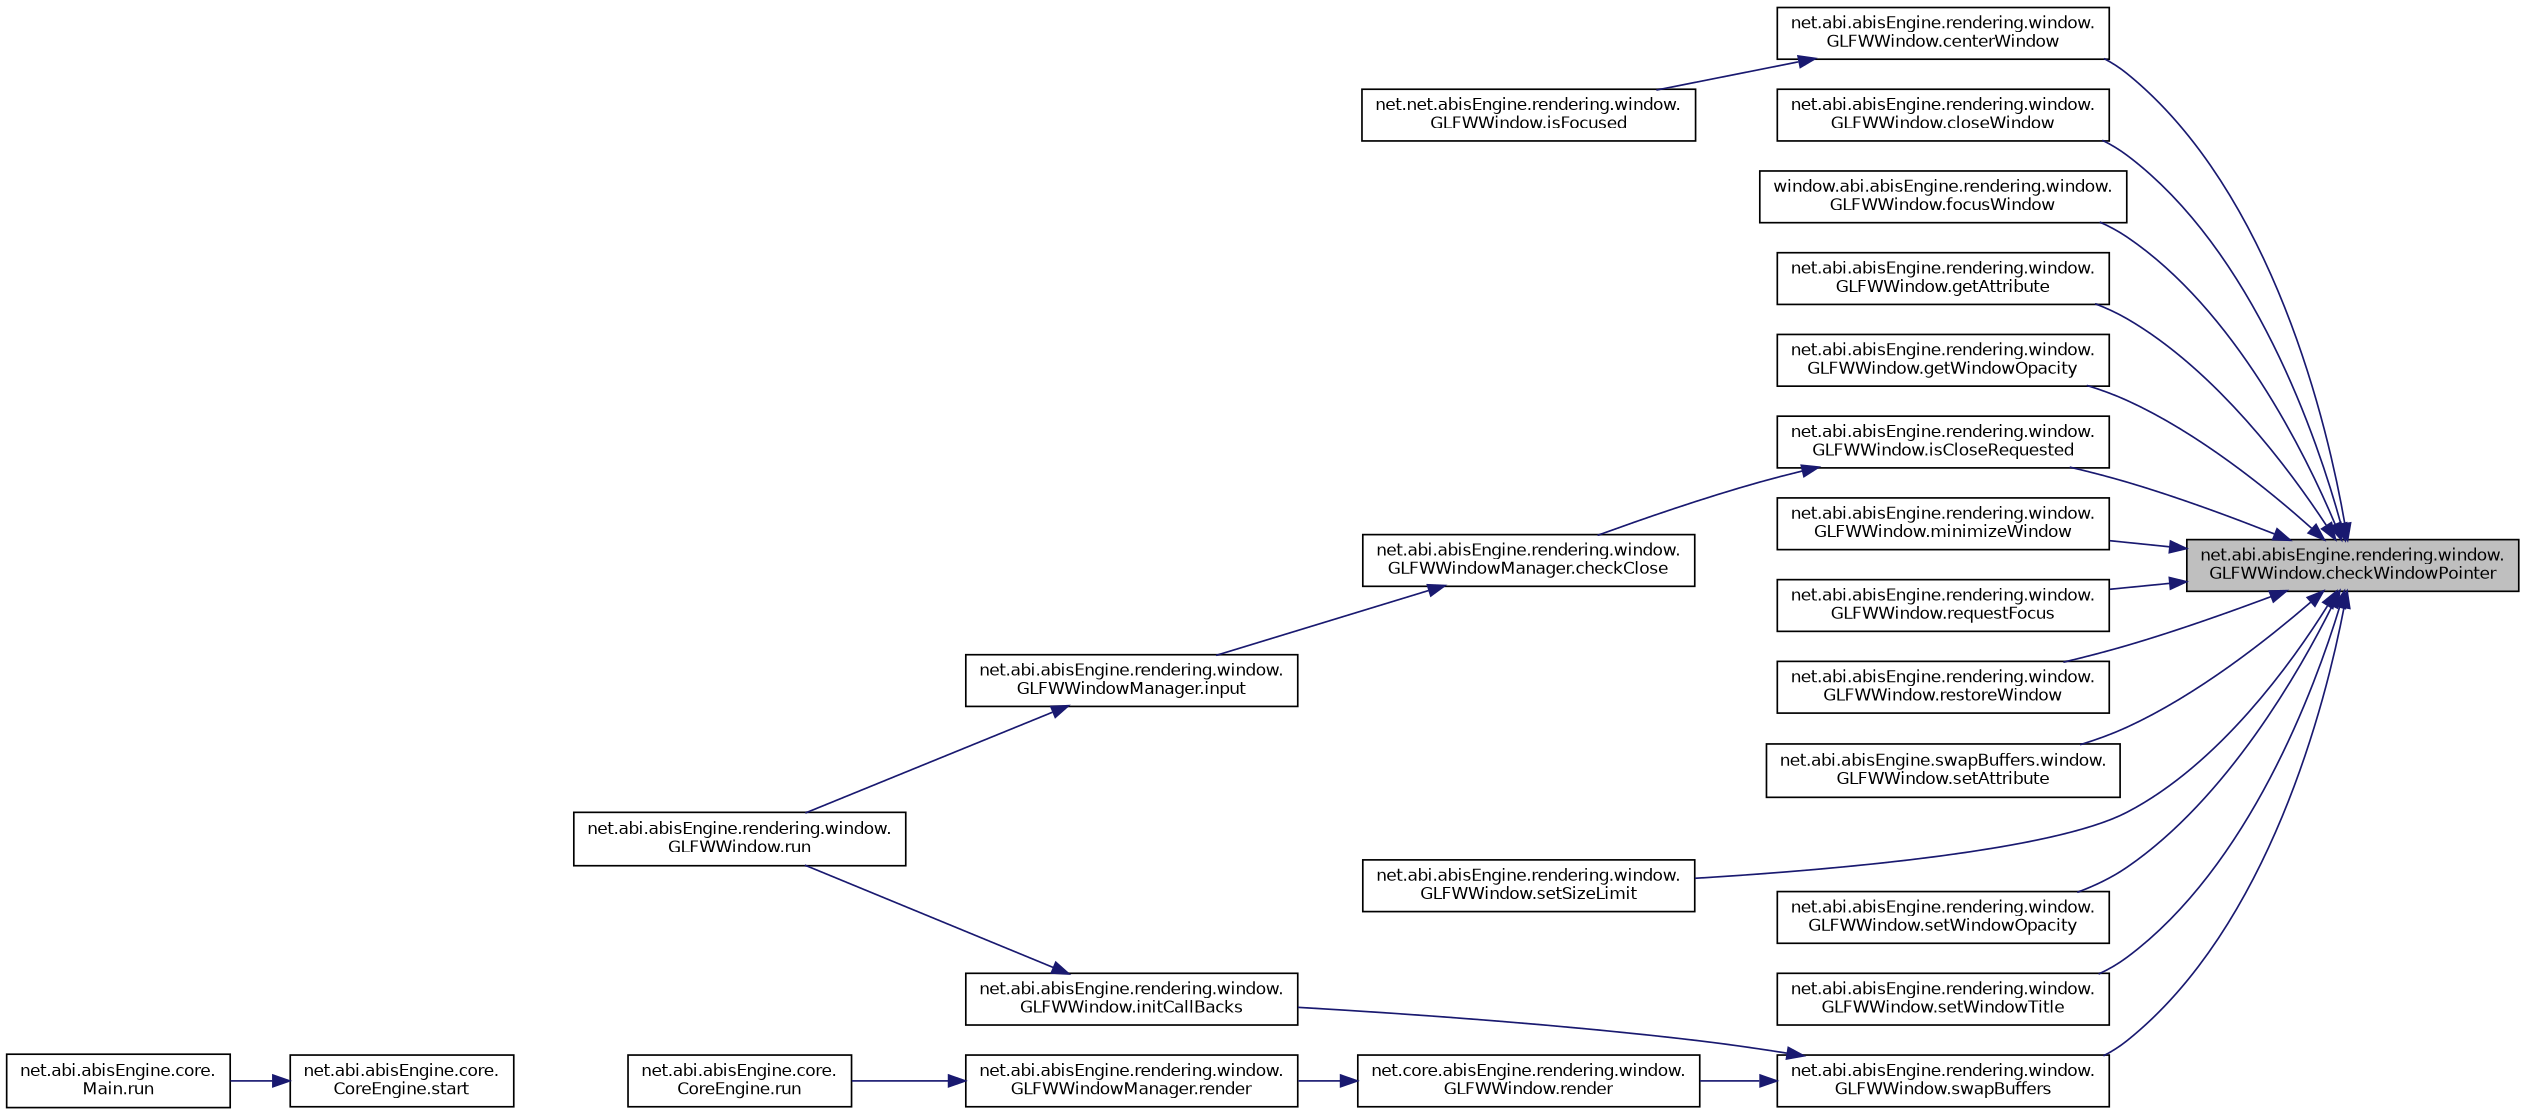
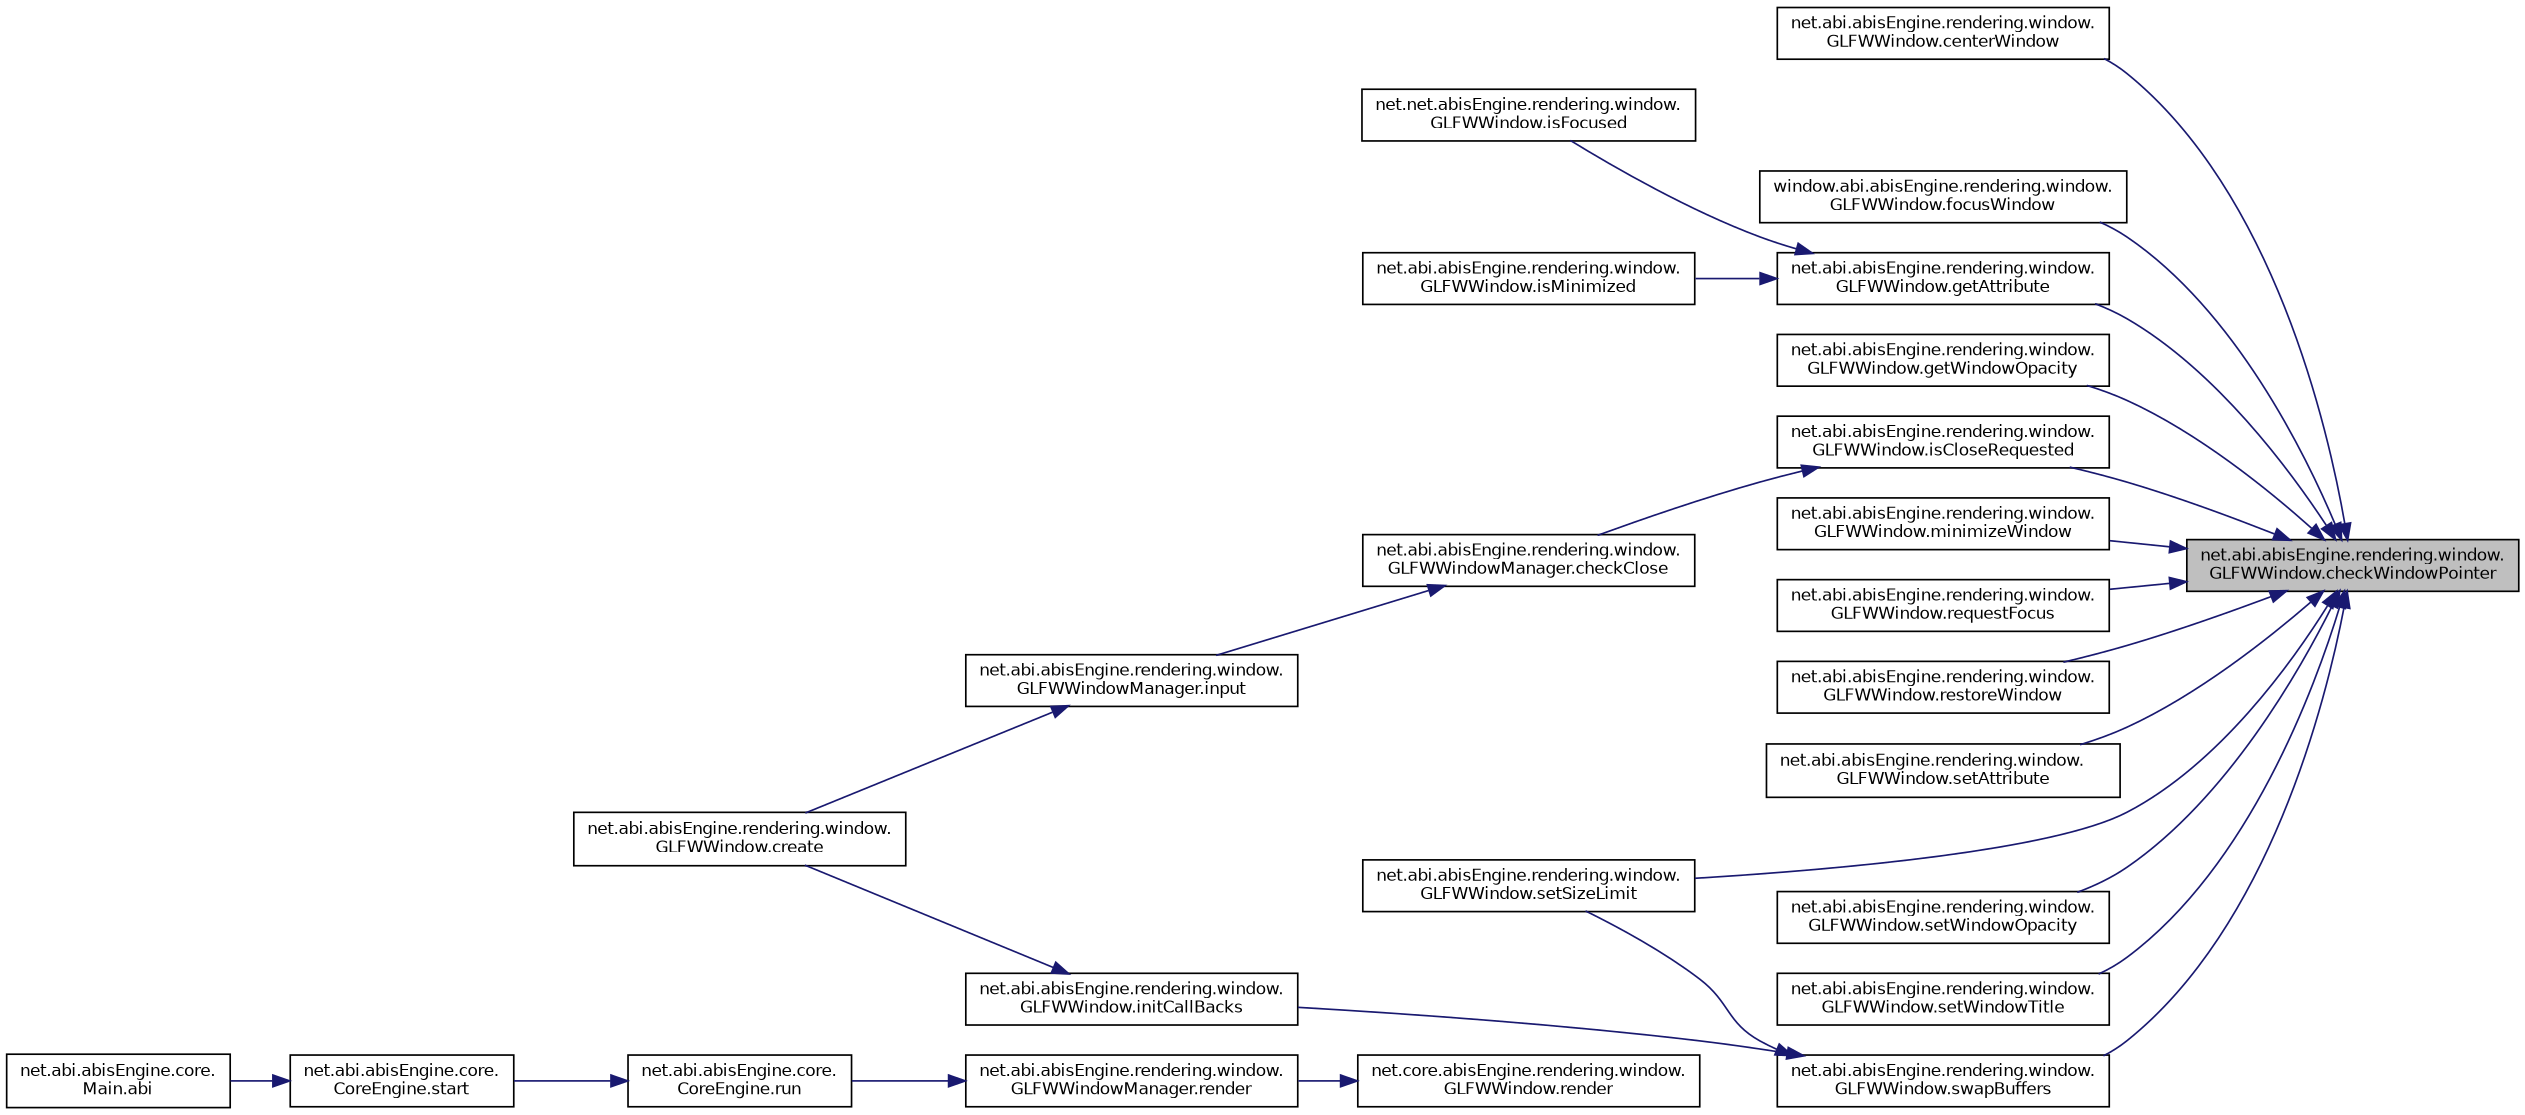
(1728, 76) -> (1680, 202)
(1943, 115) -> none
none -> (1529, 279)
(1943, 771) -> (1943, 771)
(740, 839) -> (740, 839)
(118, 1081) -> (118, 1081)
none -> (562, 1081)
(1730, 1081) -> (1689, 971)
